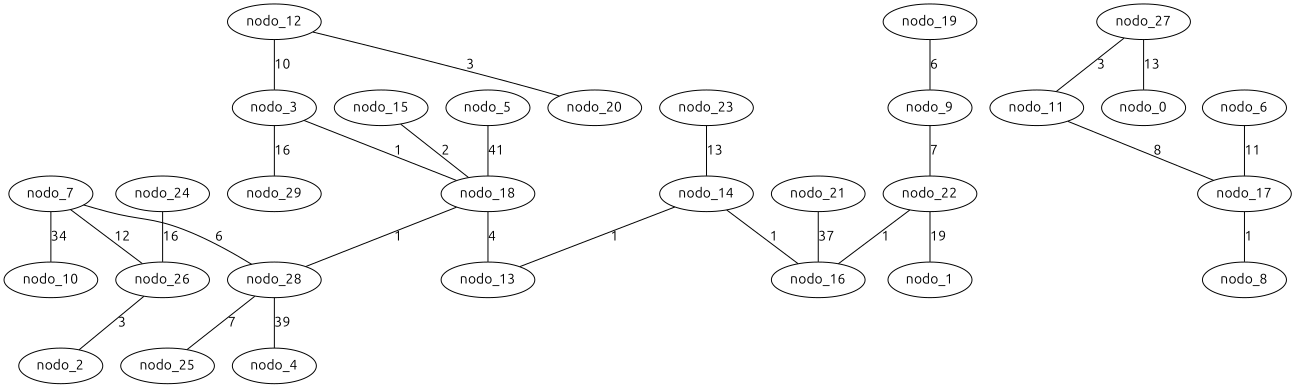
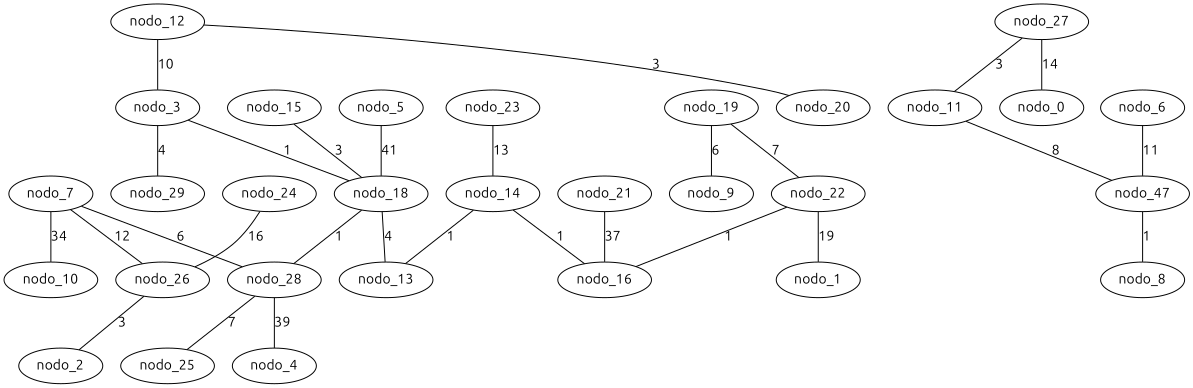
(1152, 65) -> (1050, 65)
(283, 151) -> (162, 151)
(446, 151) -> (339, 151)
(930, 151) -> (765, 151)
(1244, 194) -> (1143, 194)
